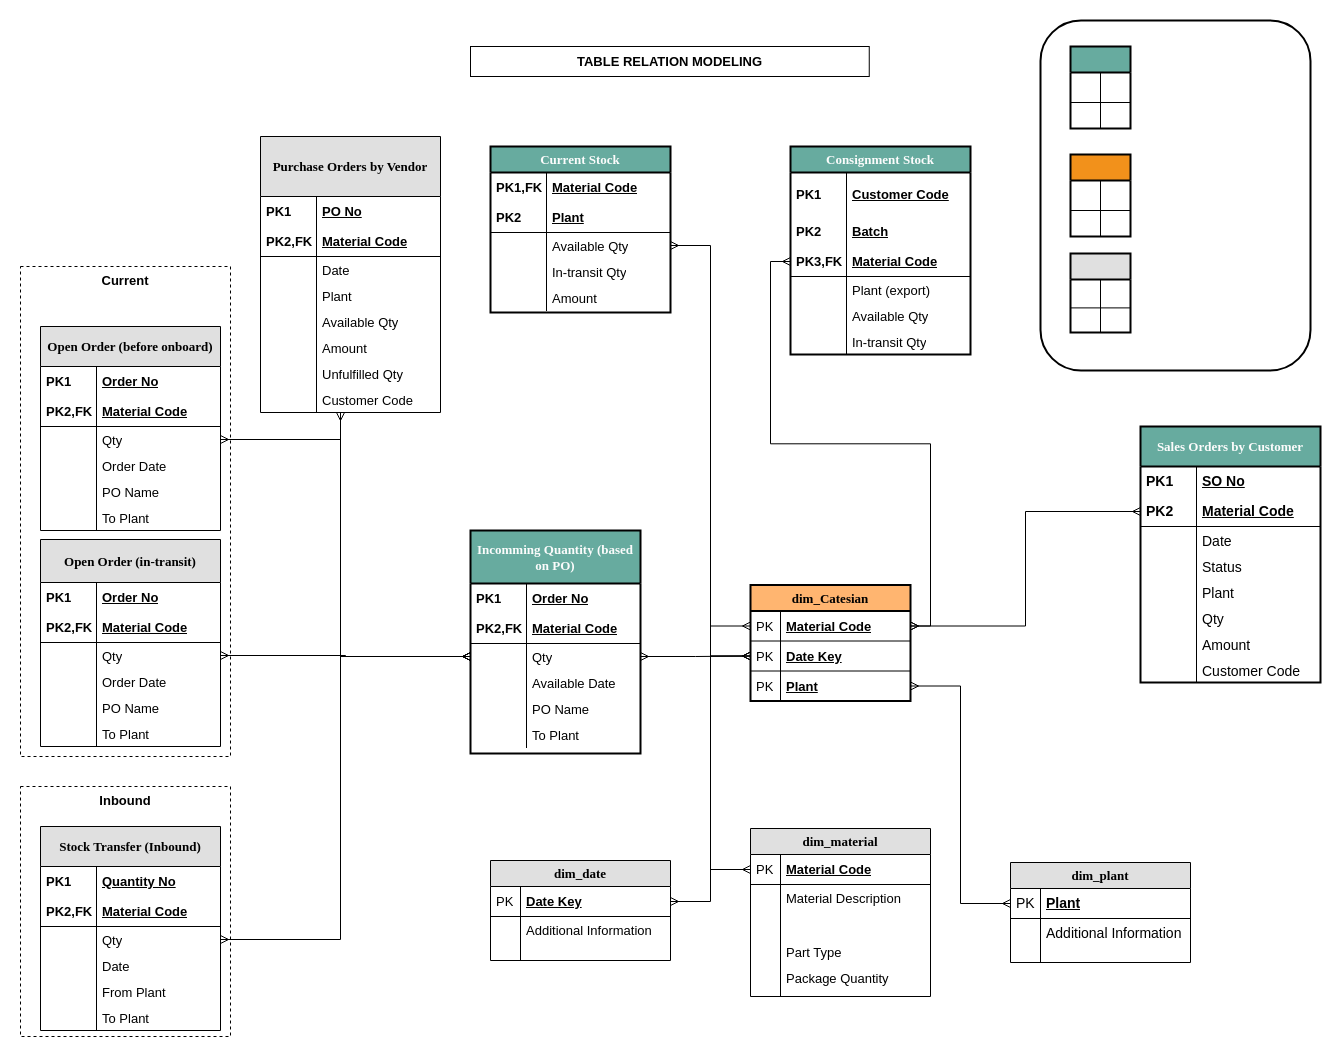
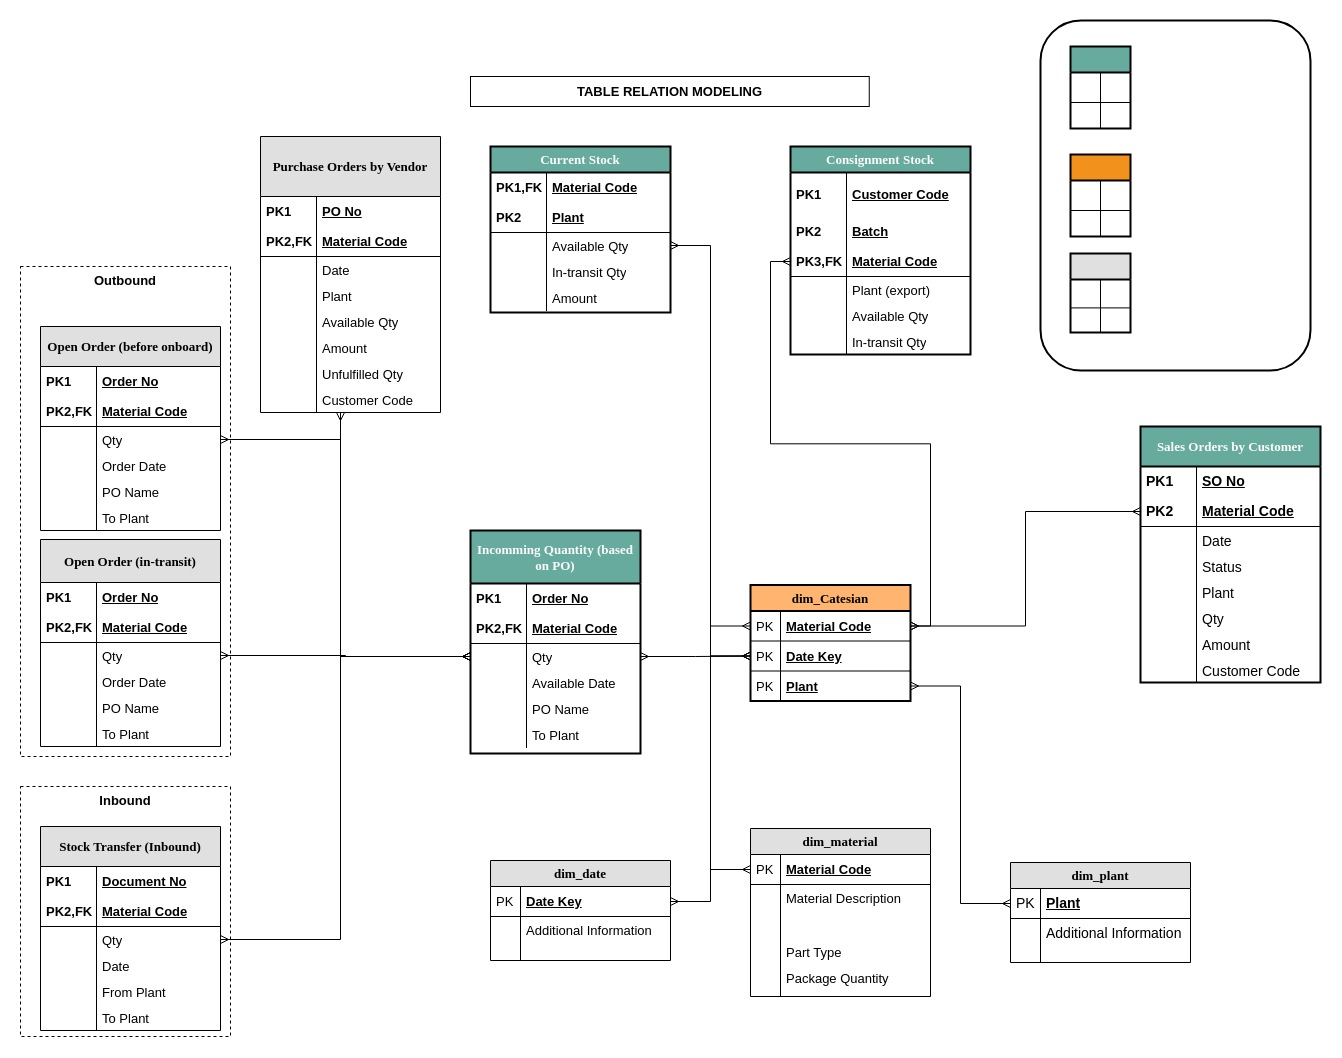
(670, 62) -> (670, 92)
(126, 281) -> (126, 281)
(139, 882) -> (141, 882)
